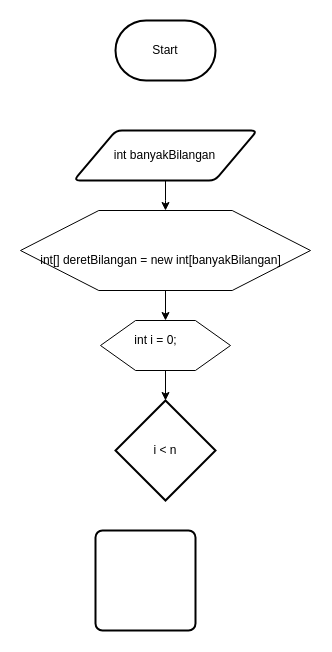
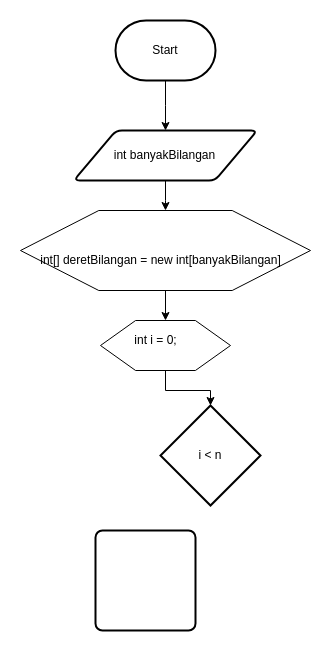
none -> (166, 102)
(166, 451) -> (211, 456)
